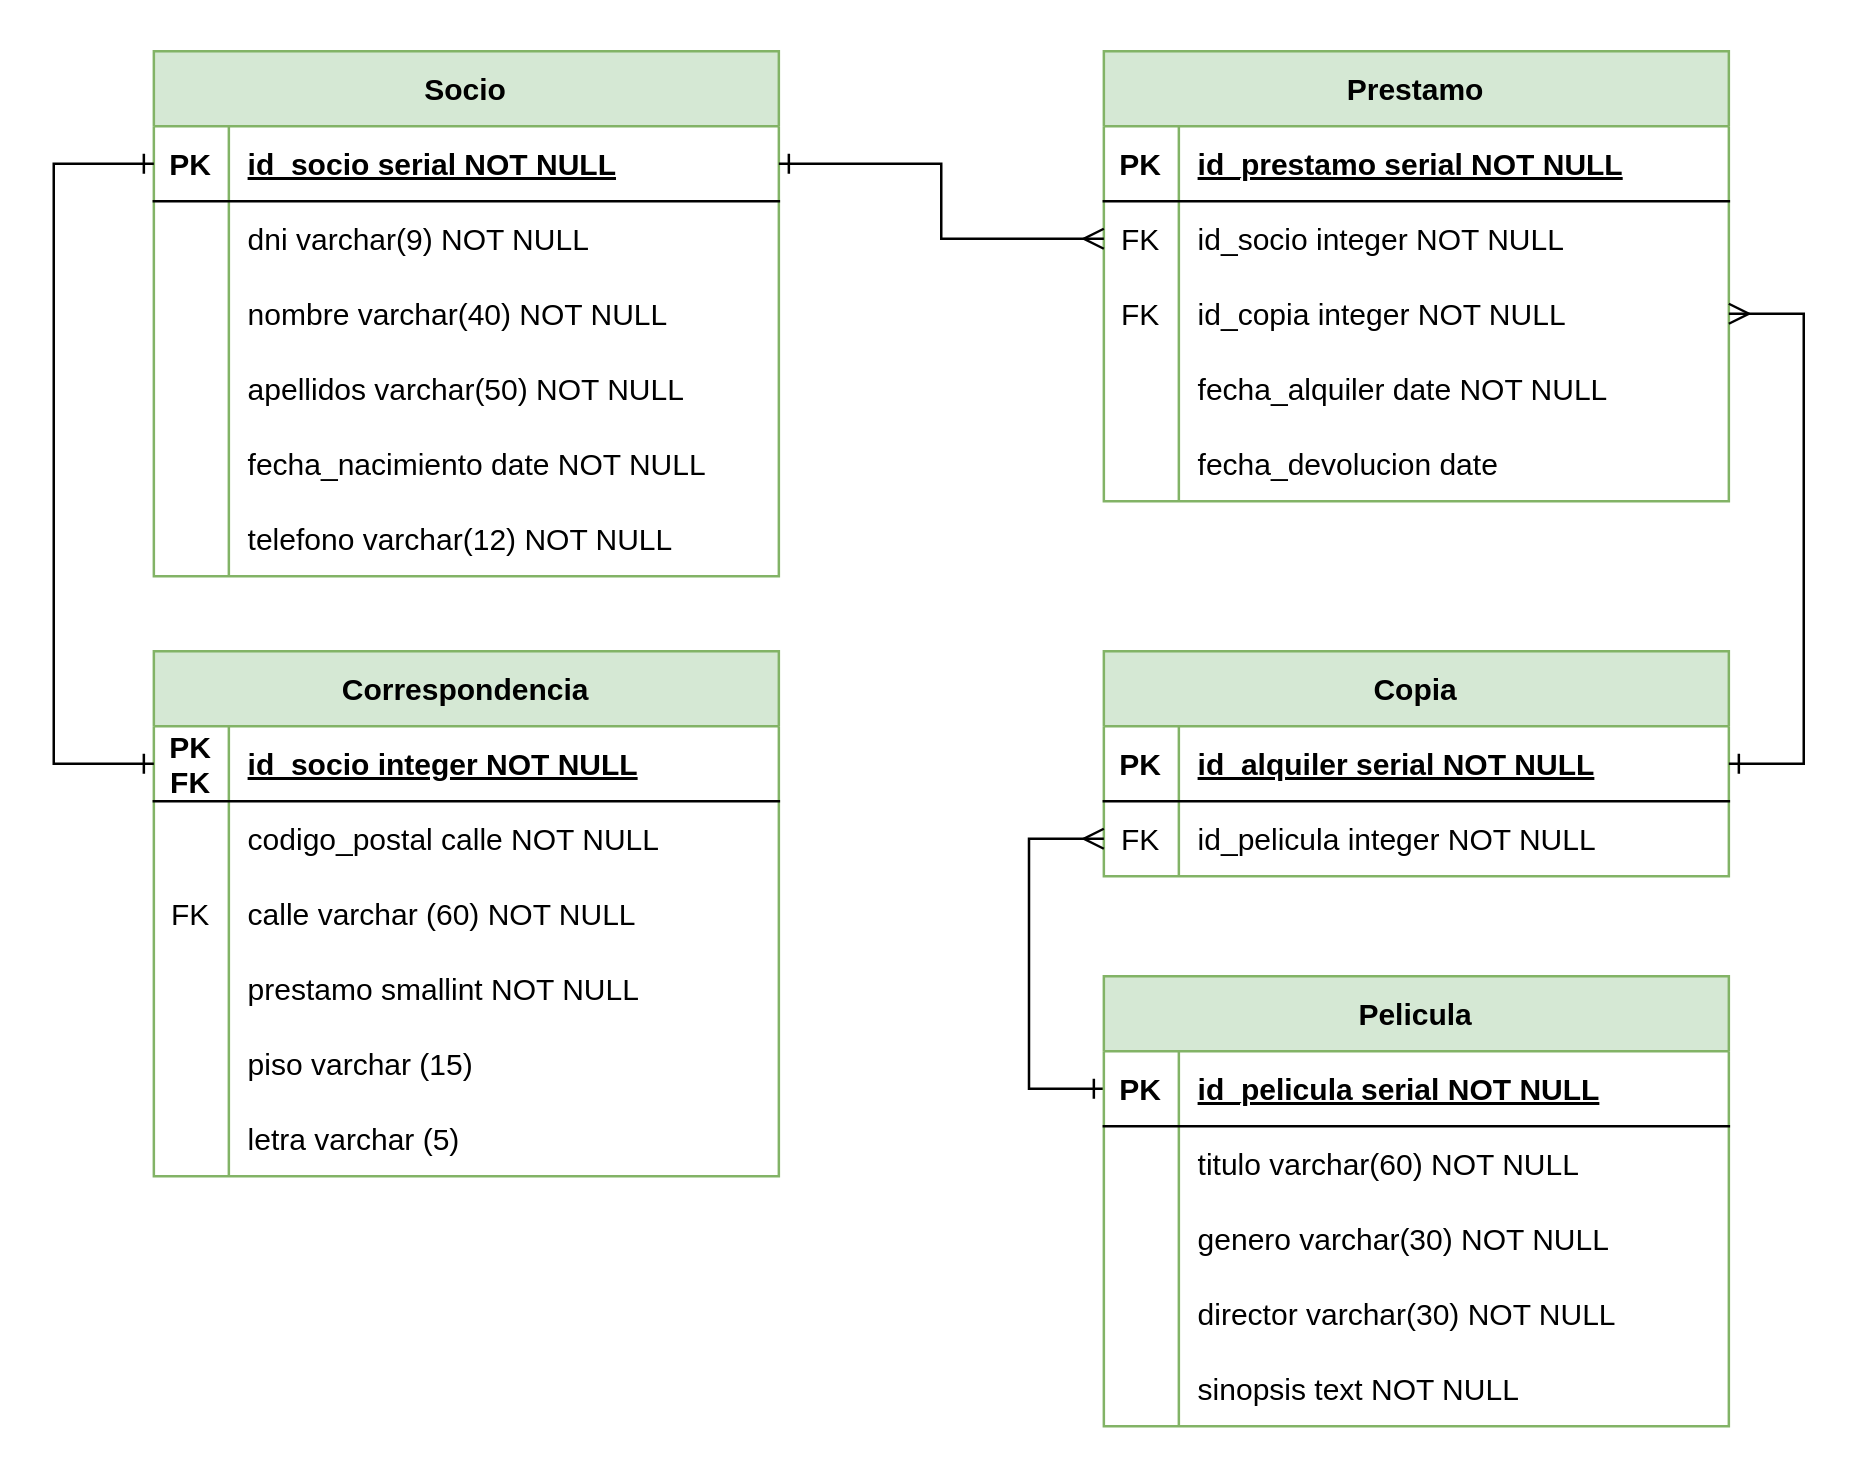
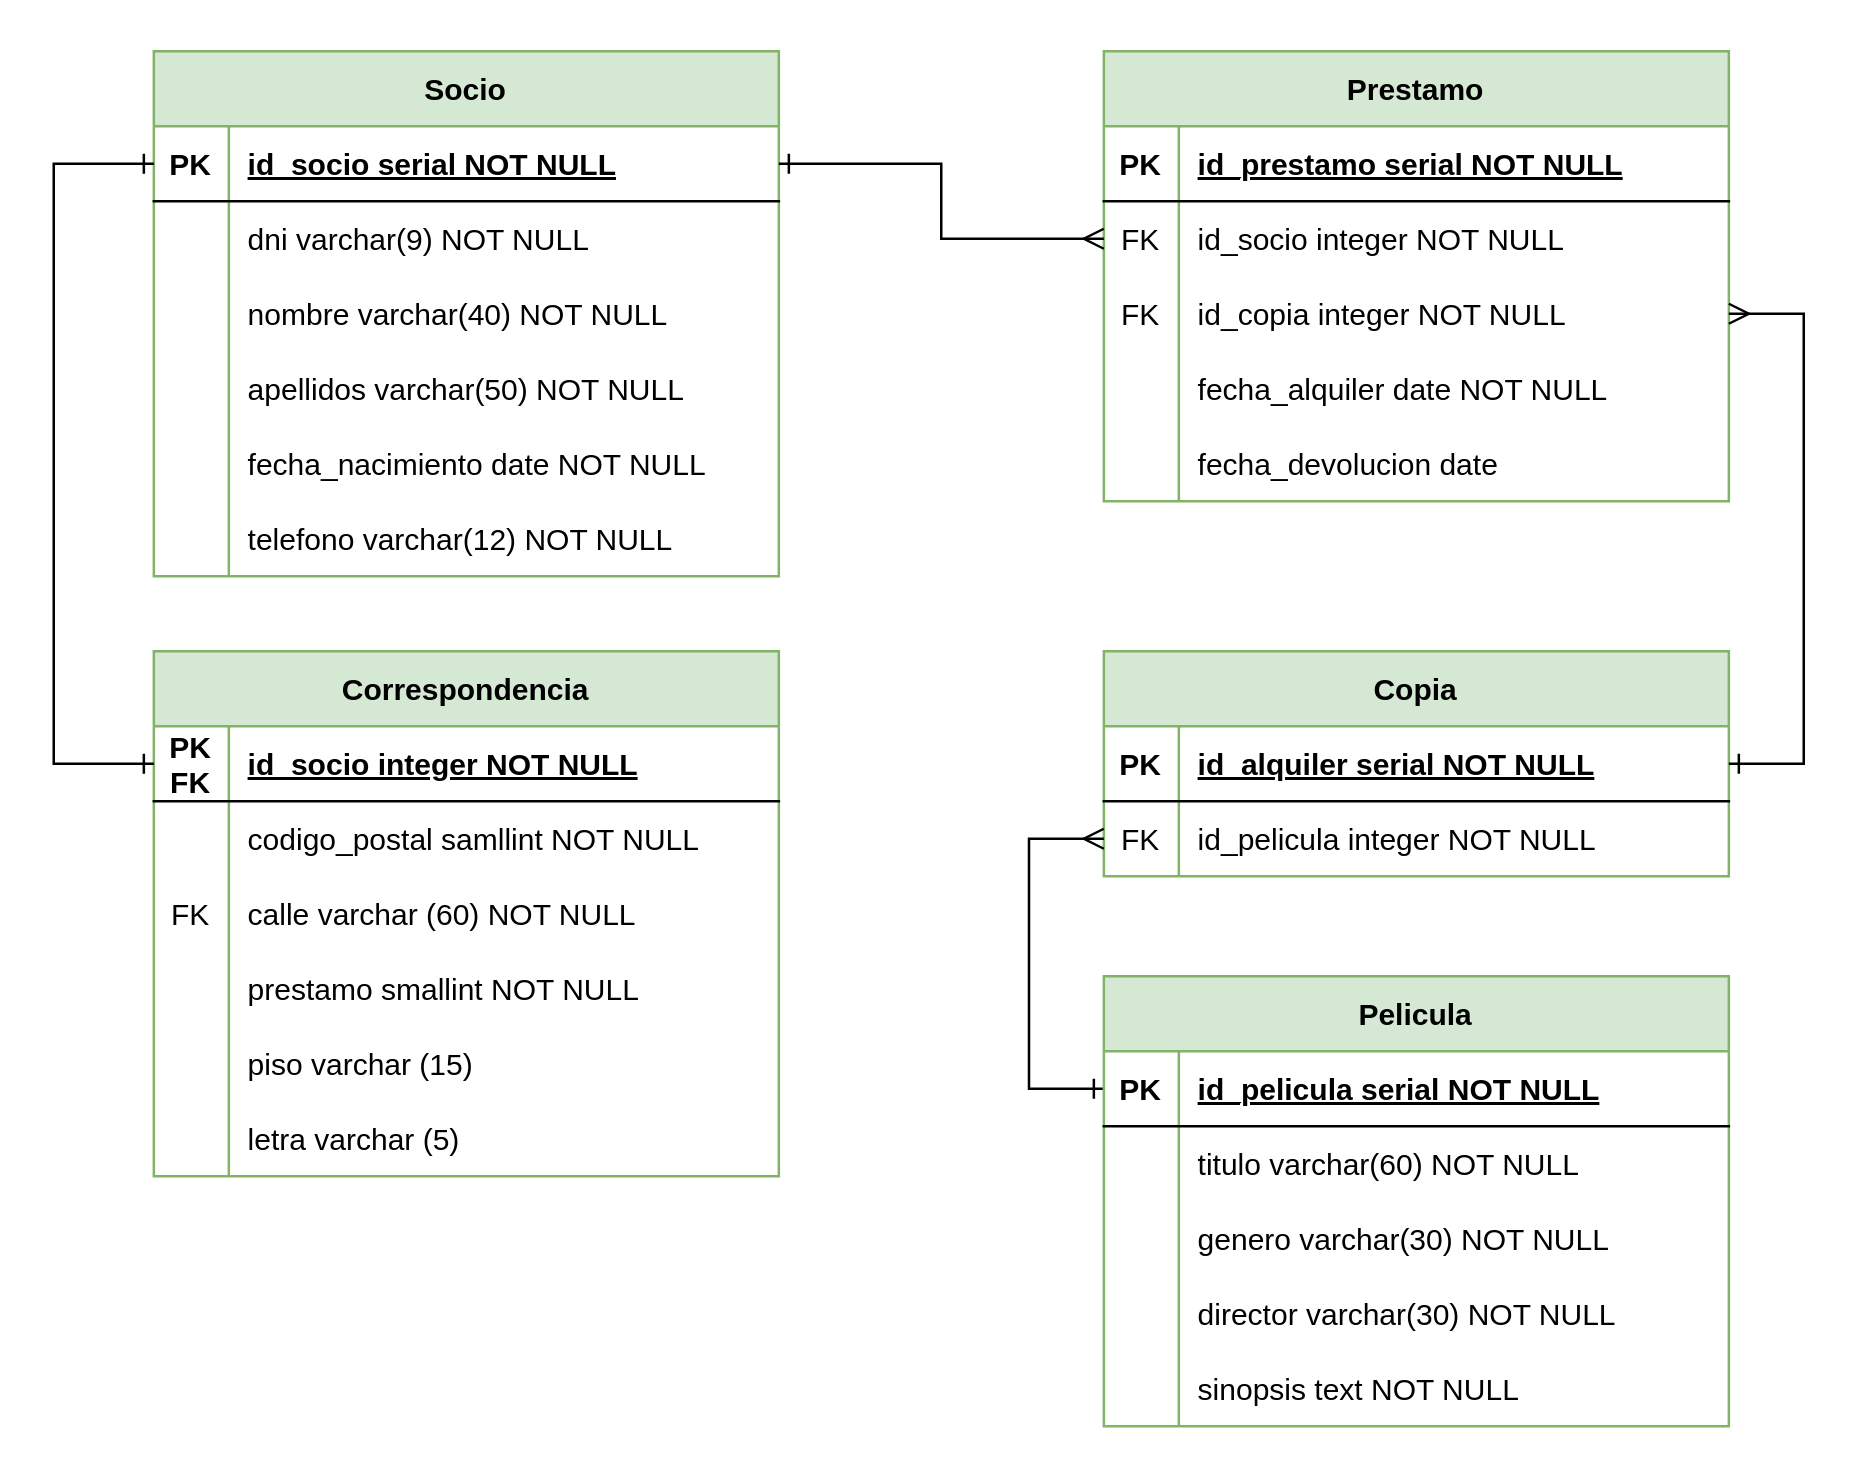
(455, 840) -> (477, 840)
